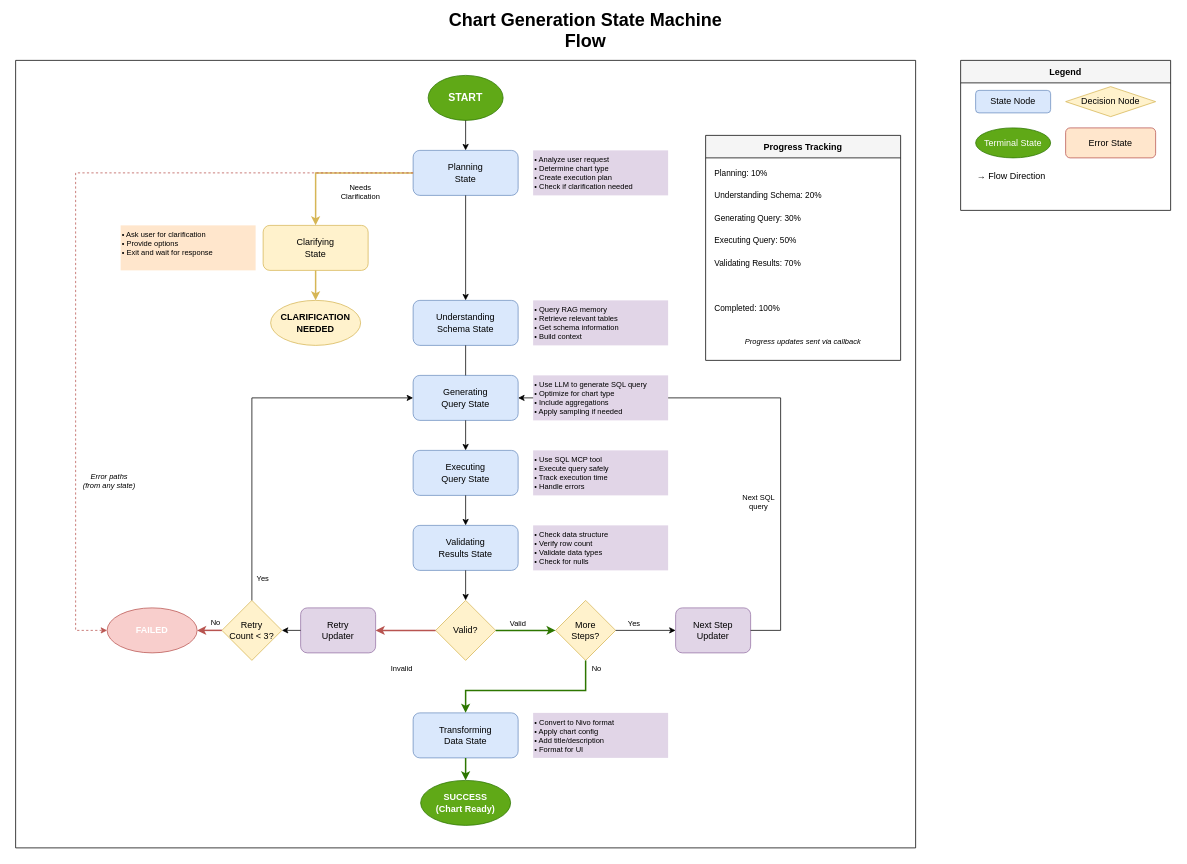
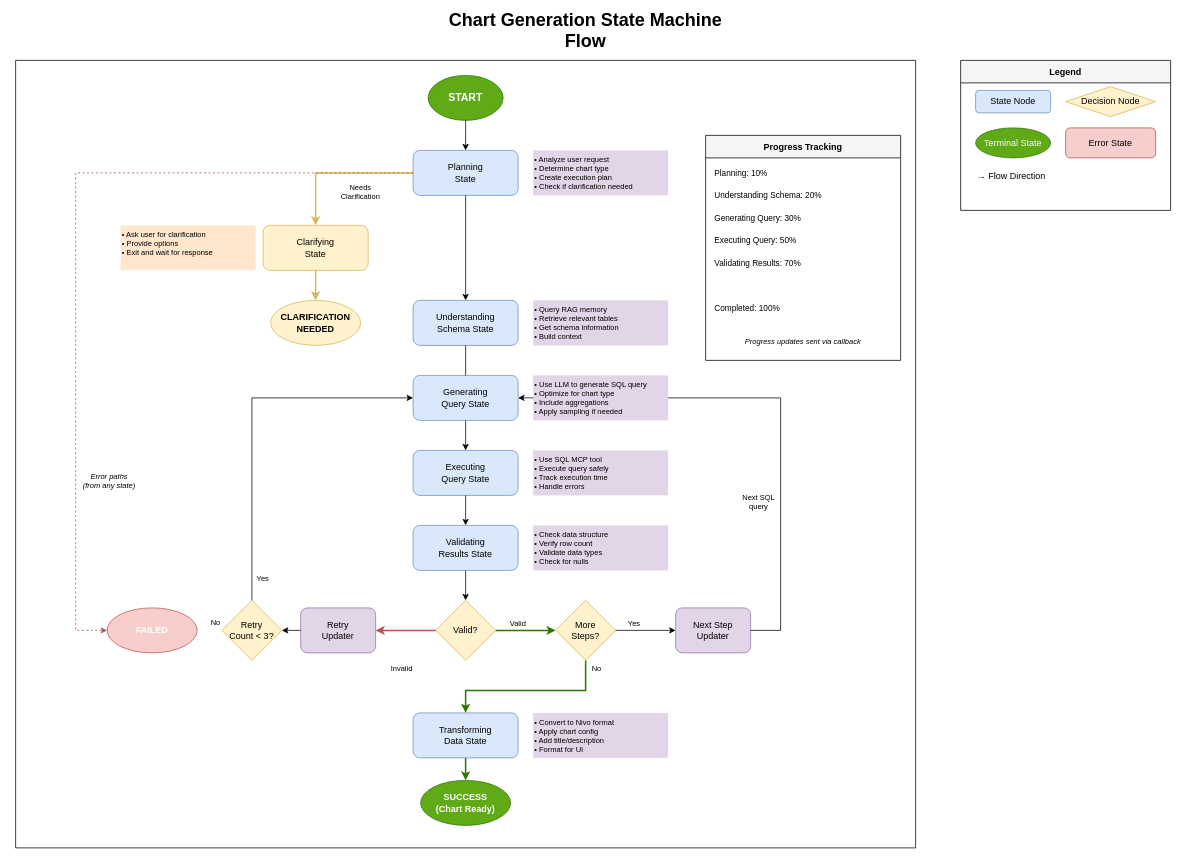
(1110, 143) -> (1110, 143)
(212, 630) -> none
